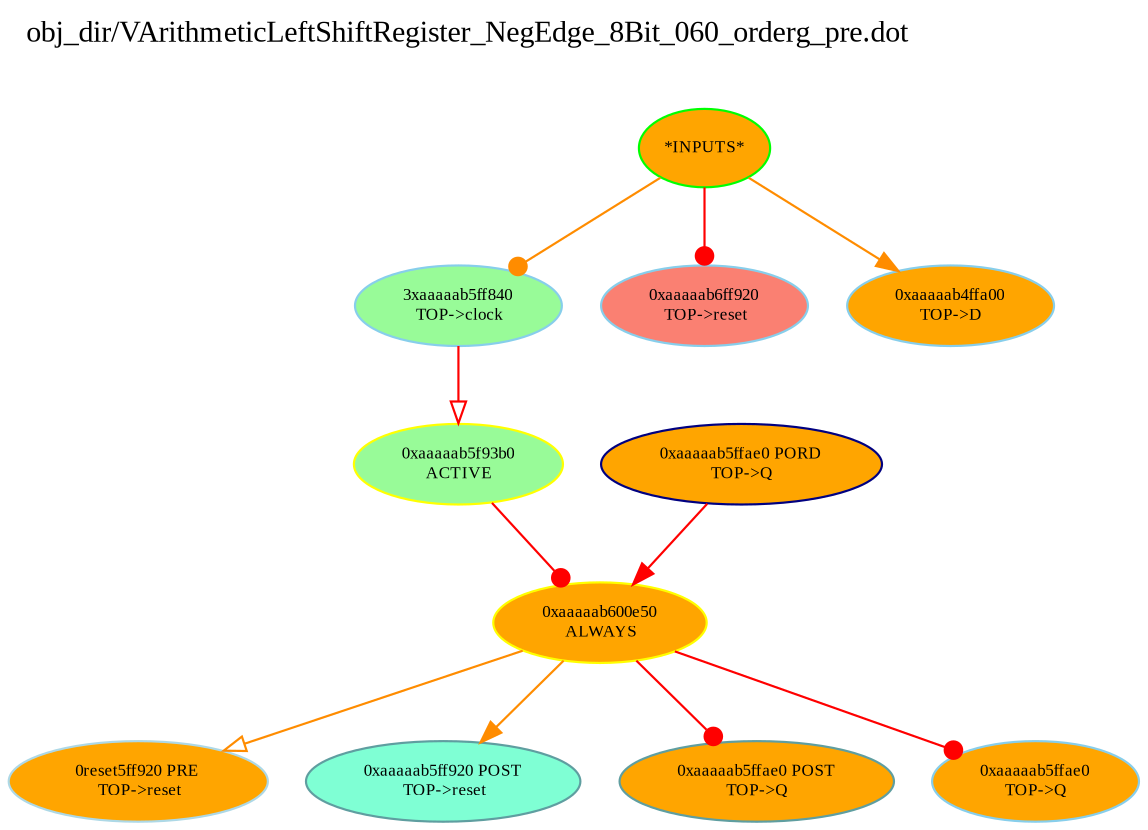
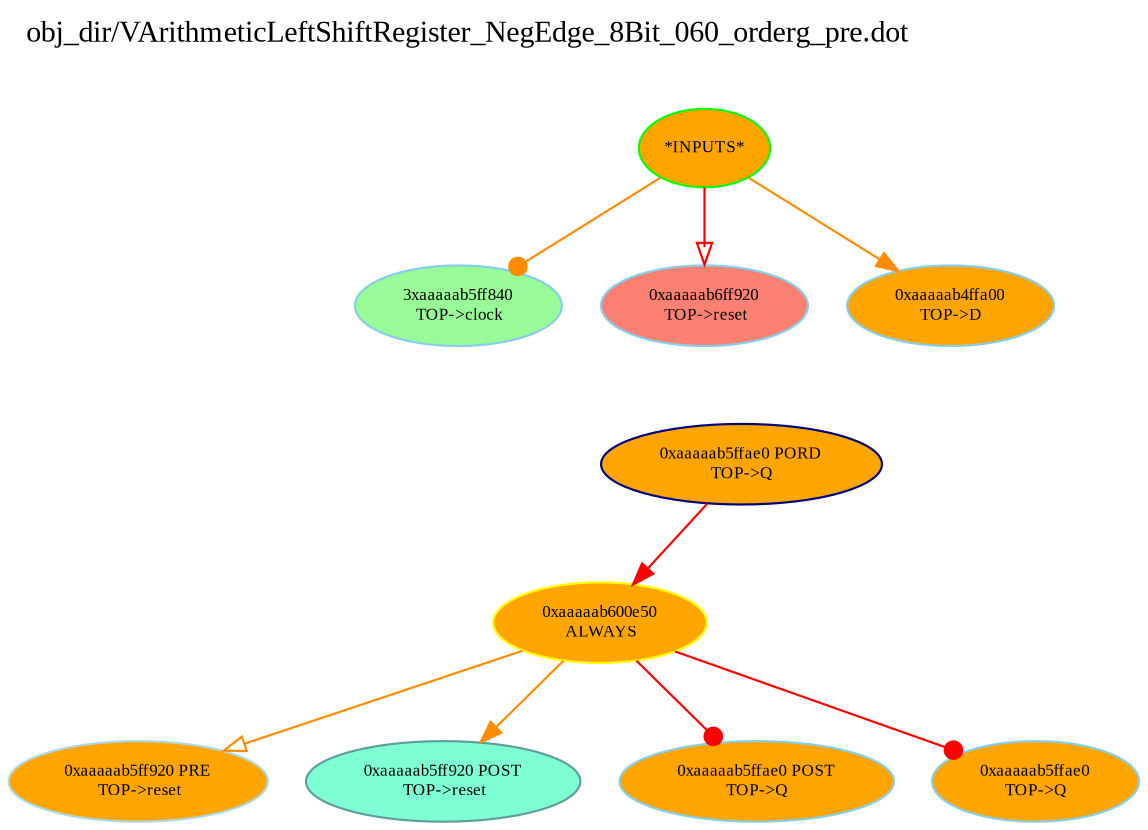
(705, 217) -> (705, 217)
(458, 464) -> none
(138, 781) -> (138, 781)
(757, 781) -> (757, 781)
